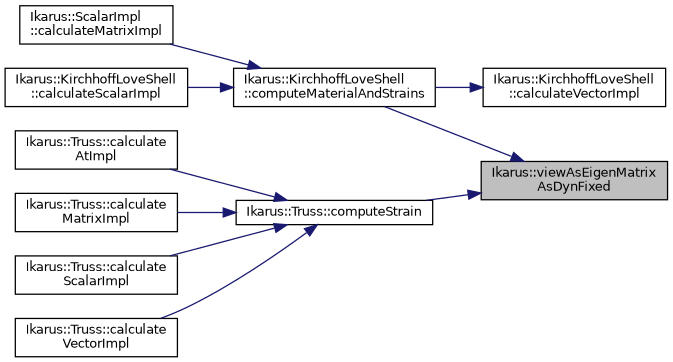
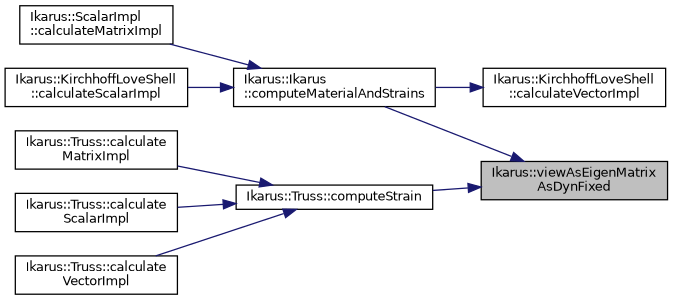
(334, 87) -> (334, 87)
(96, 150) -> none
